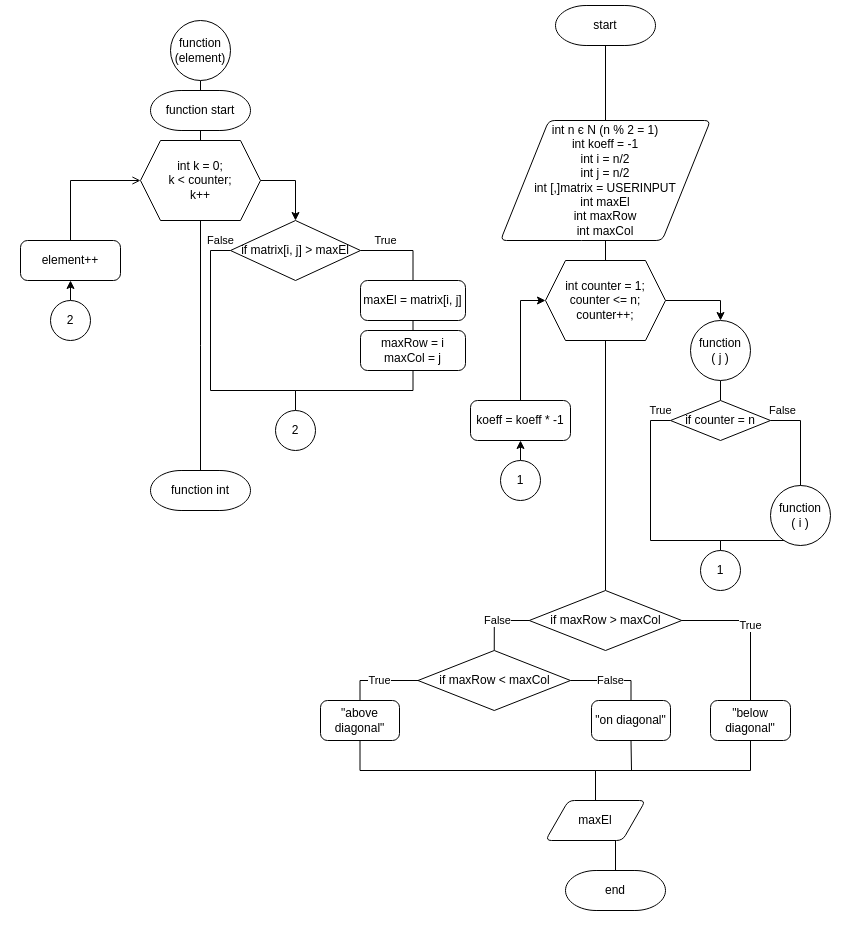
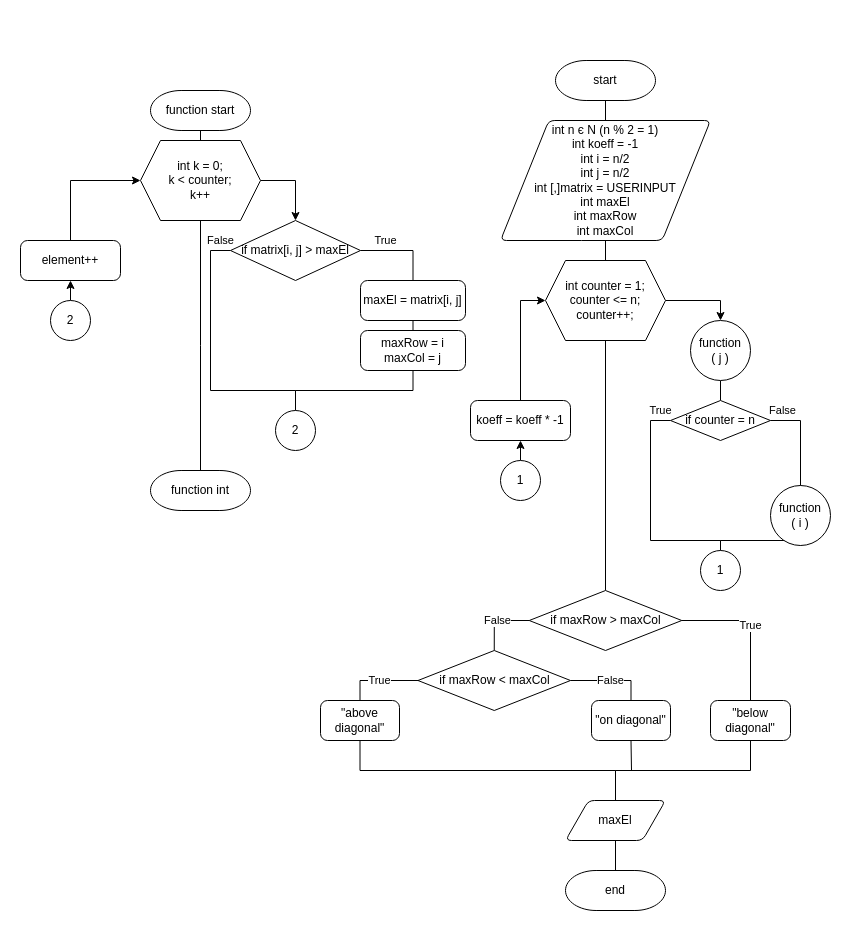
(606, 26) -> (606, 81)
(201, 51) -> none
(201, 86) -> none
(134, 181) -> (132, 181)
(596, 821) -> (616, 821)
